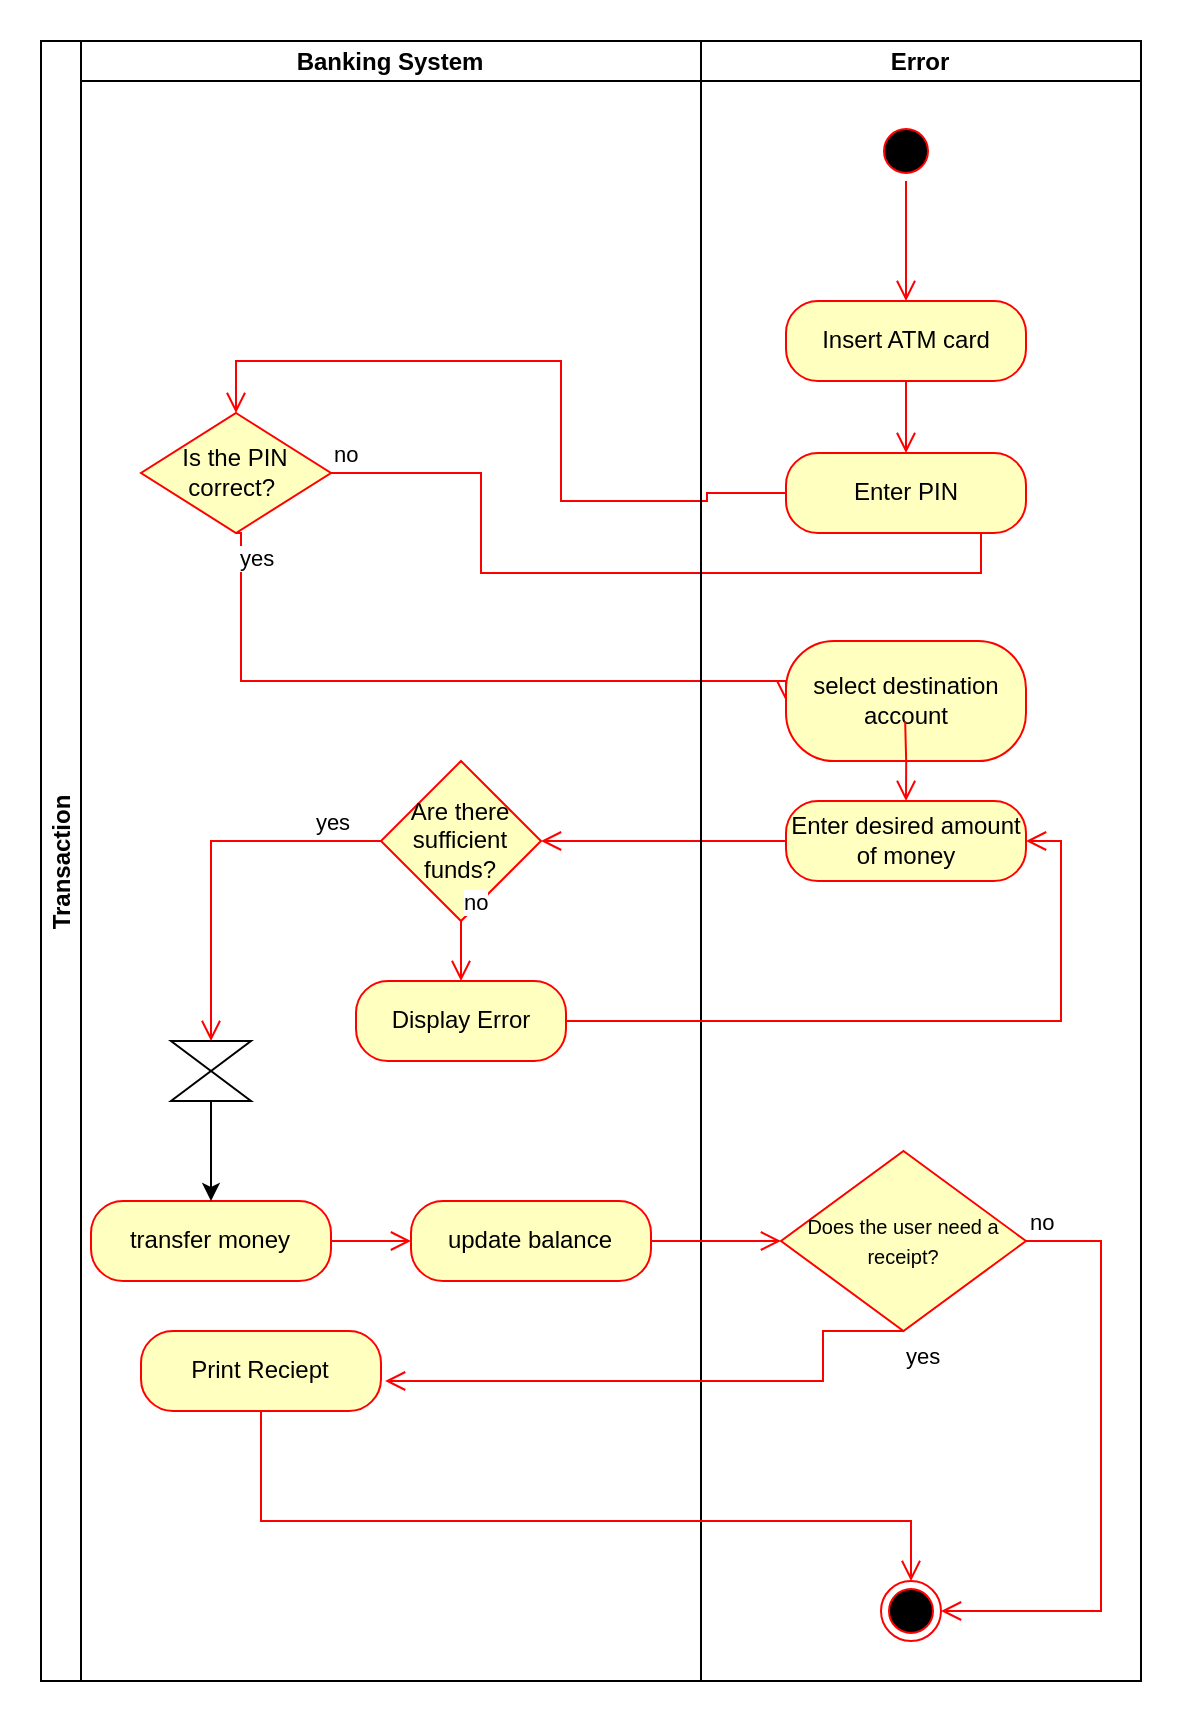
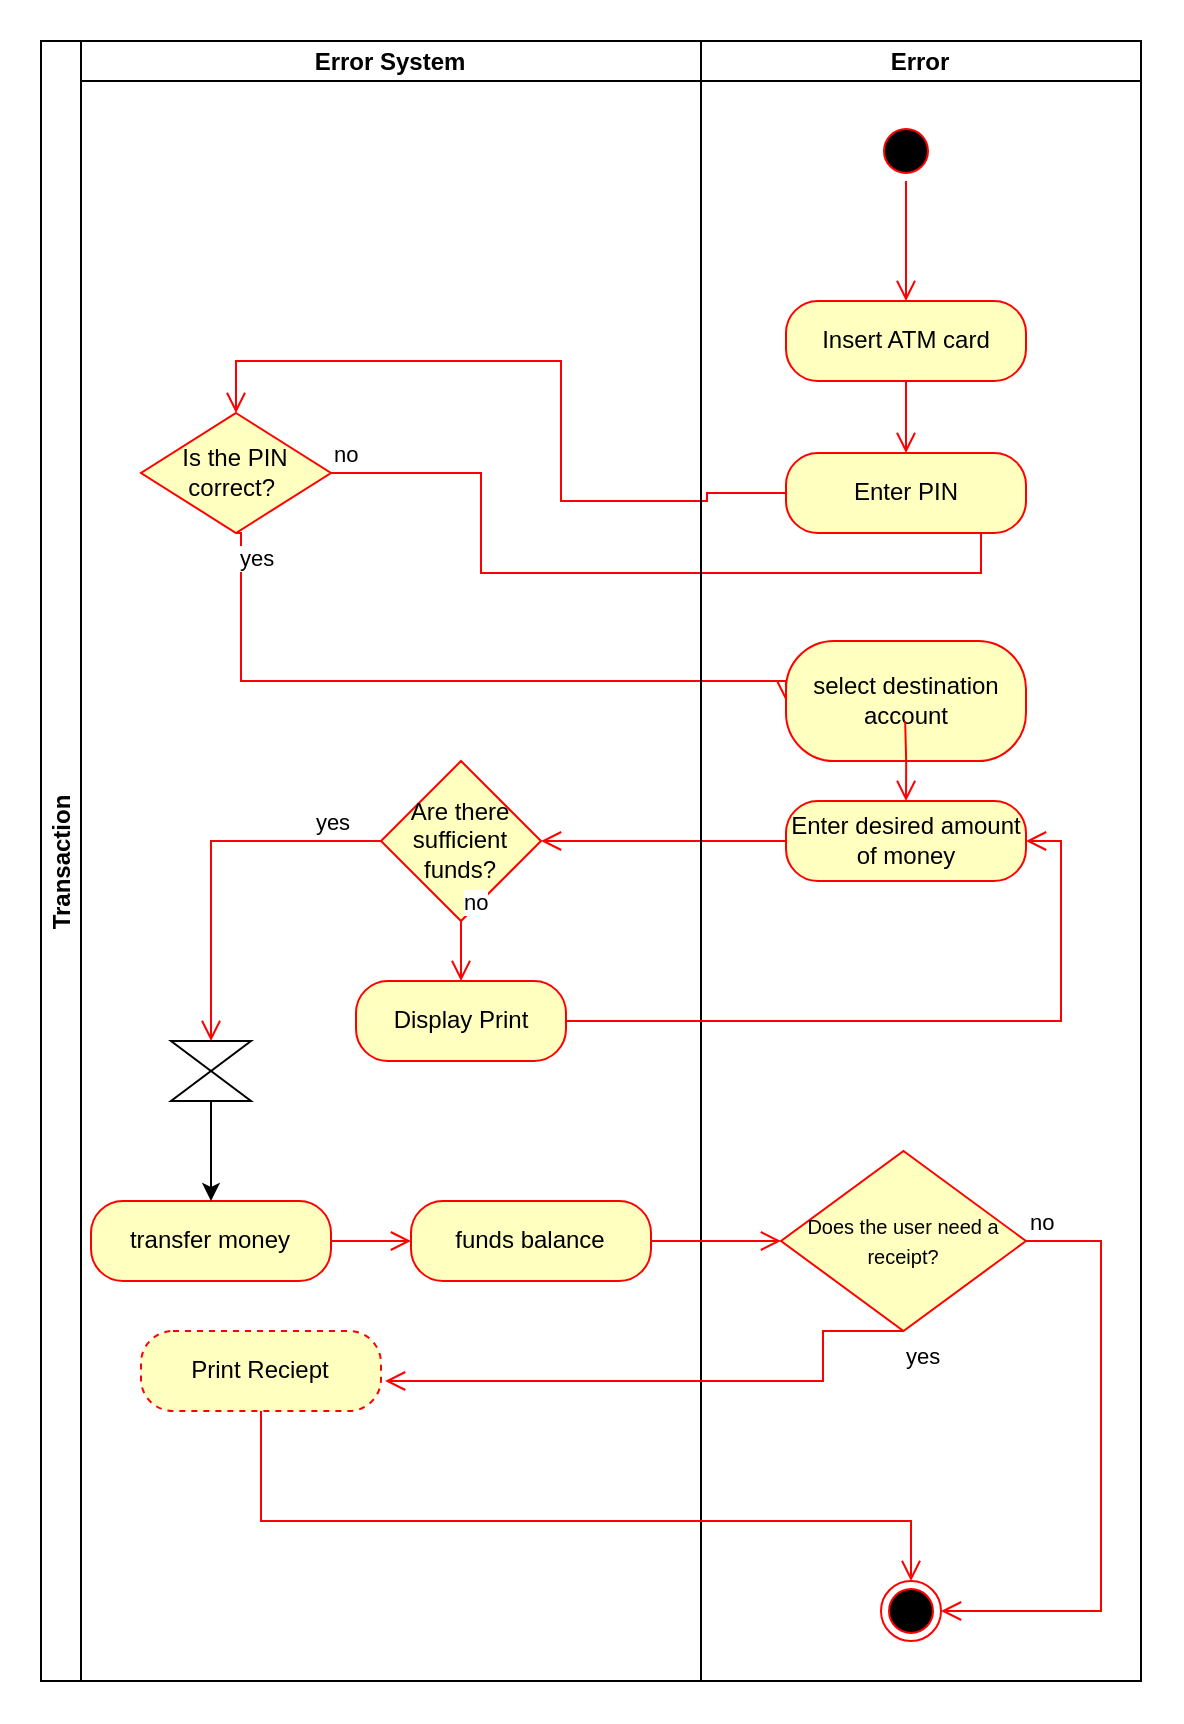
(390, 62) -> (390, 62)
(462, 1021) -> (462, 1021)
(531, 1241) -> (531, 1241)
(261, 1371) -> (261, 1371)
